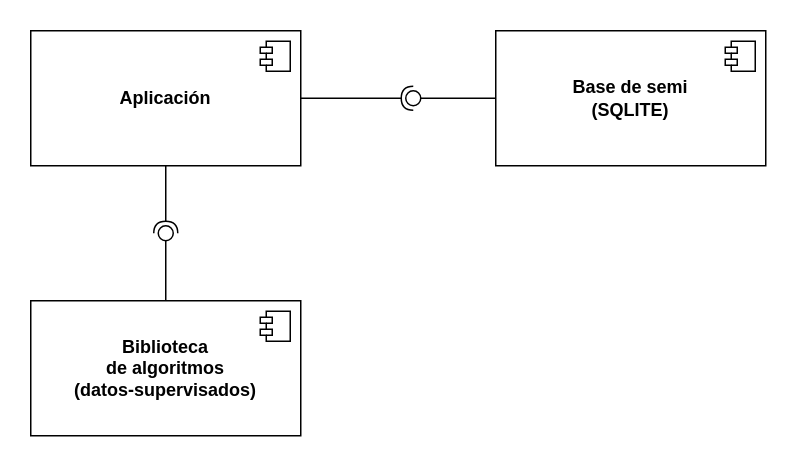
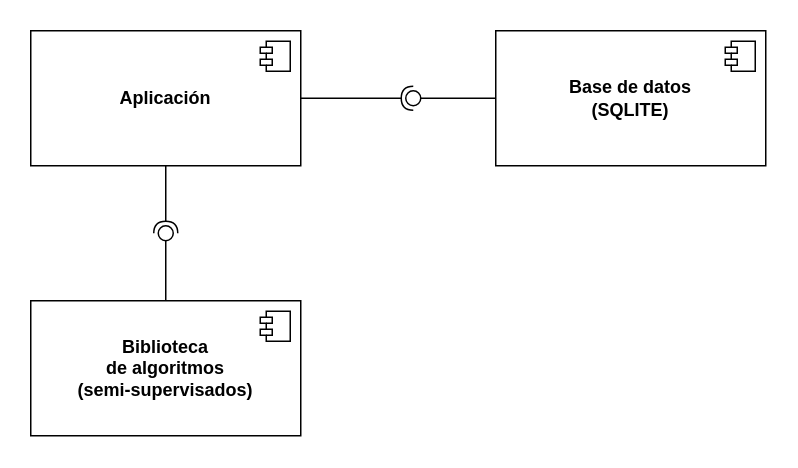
(631, 98) -> (631, 98)
(166, 368) -> (166, 368)
